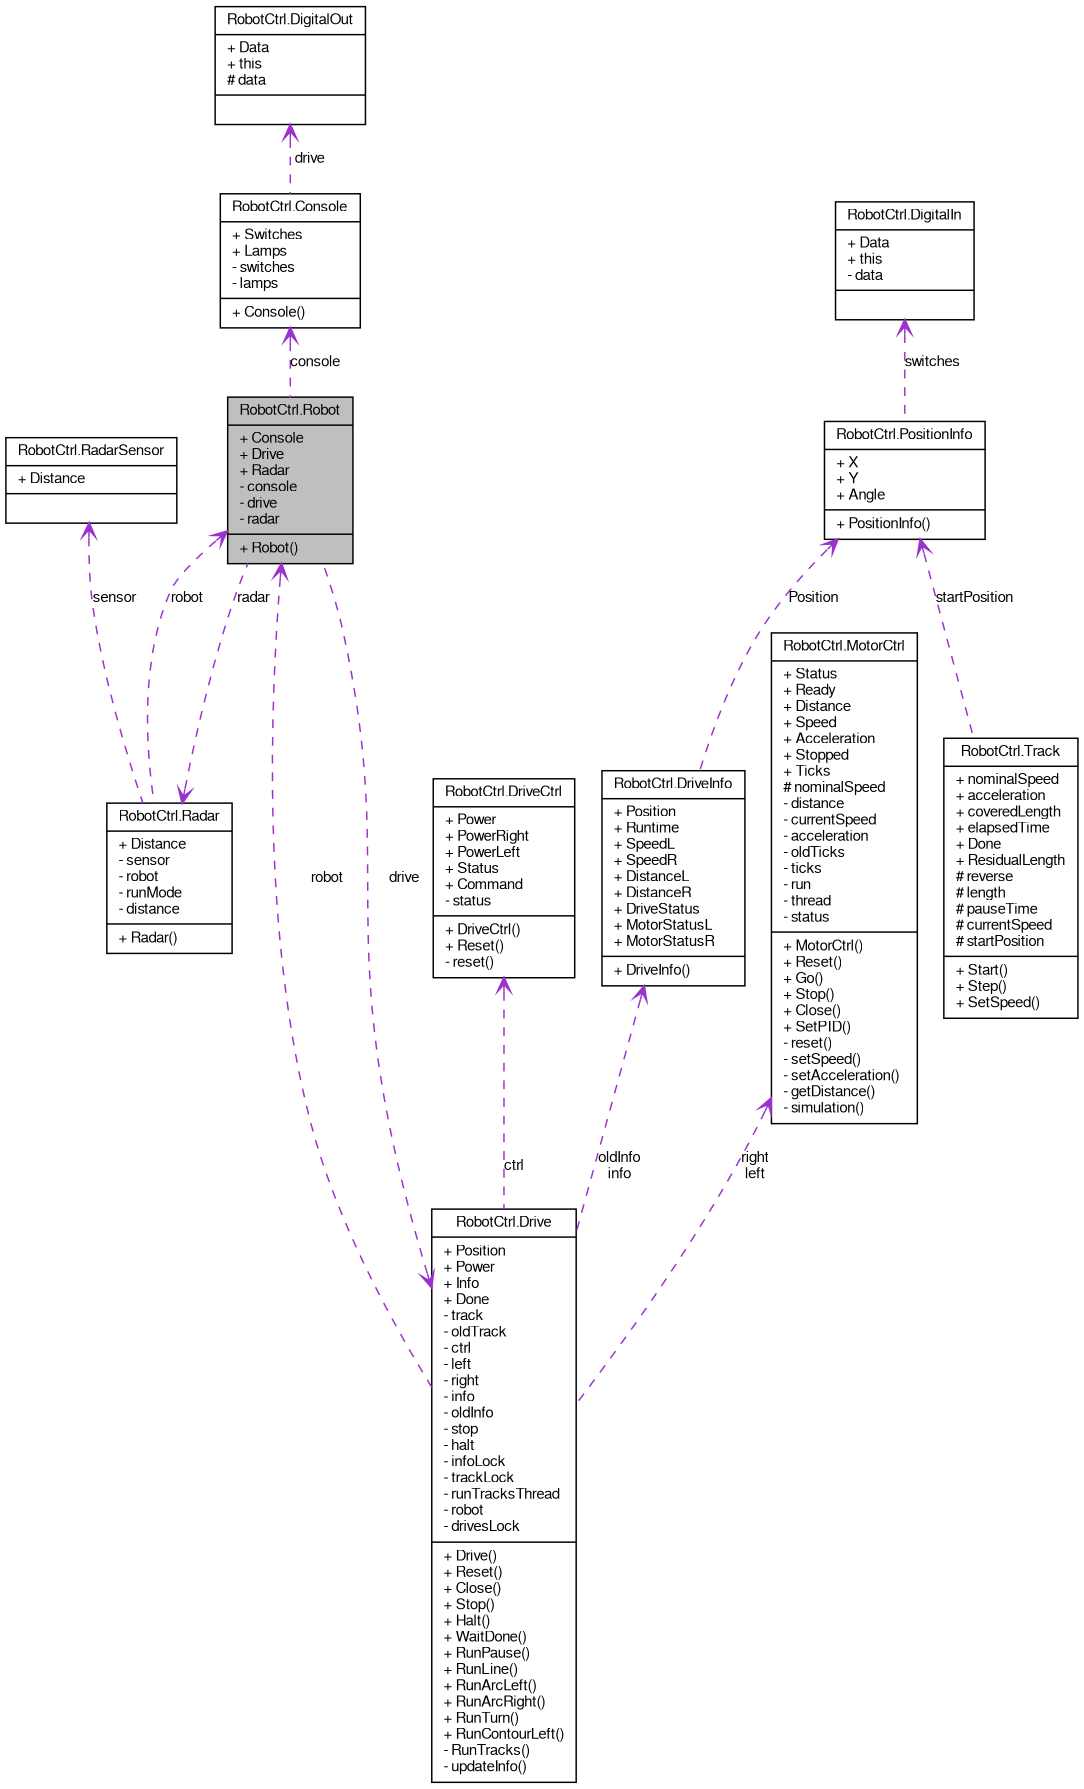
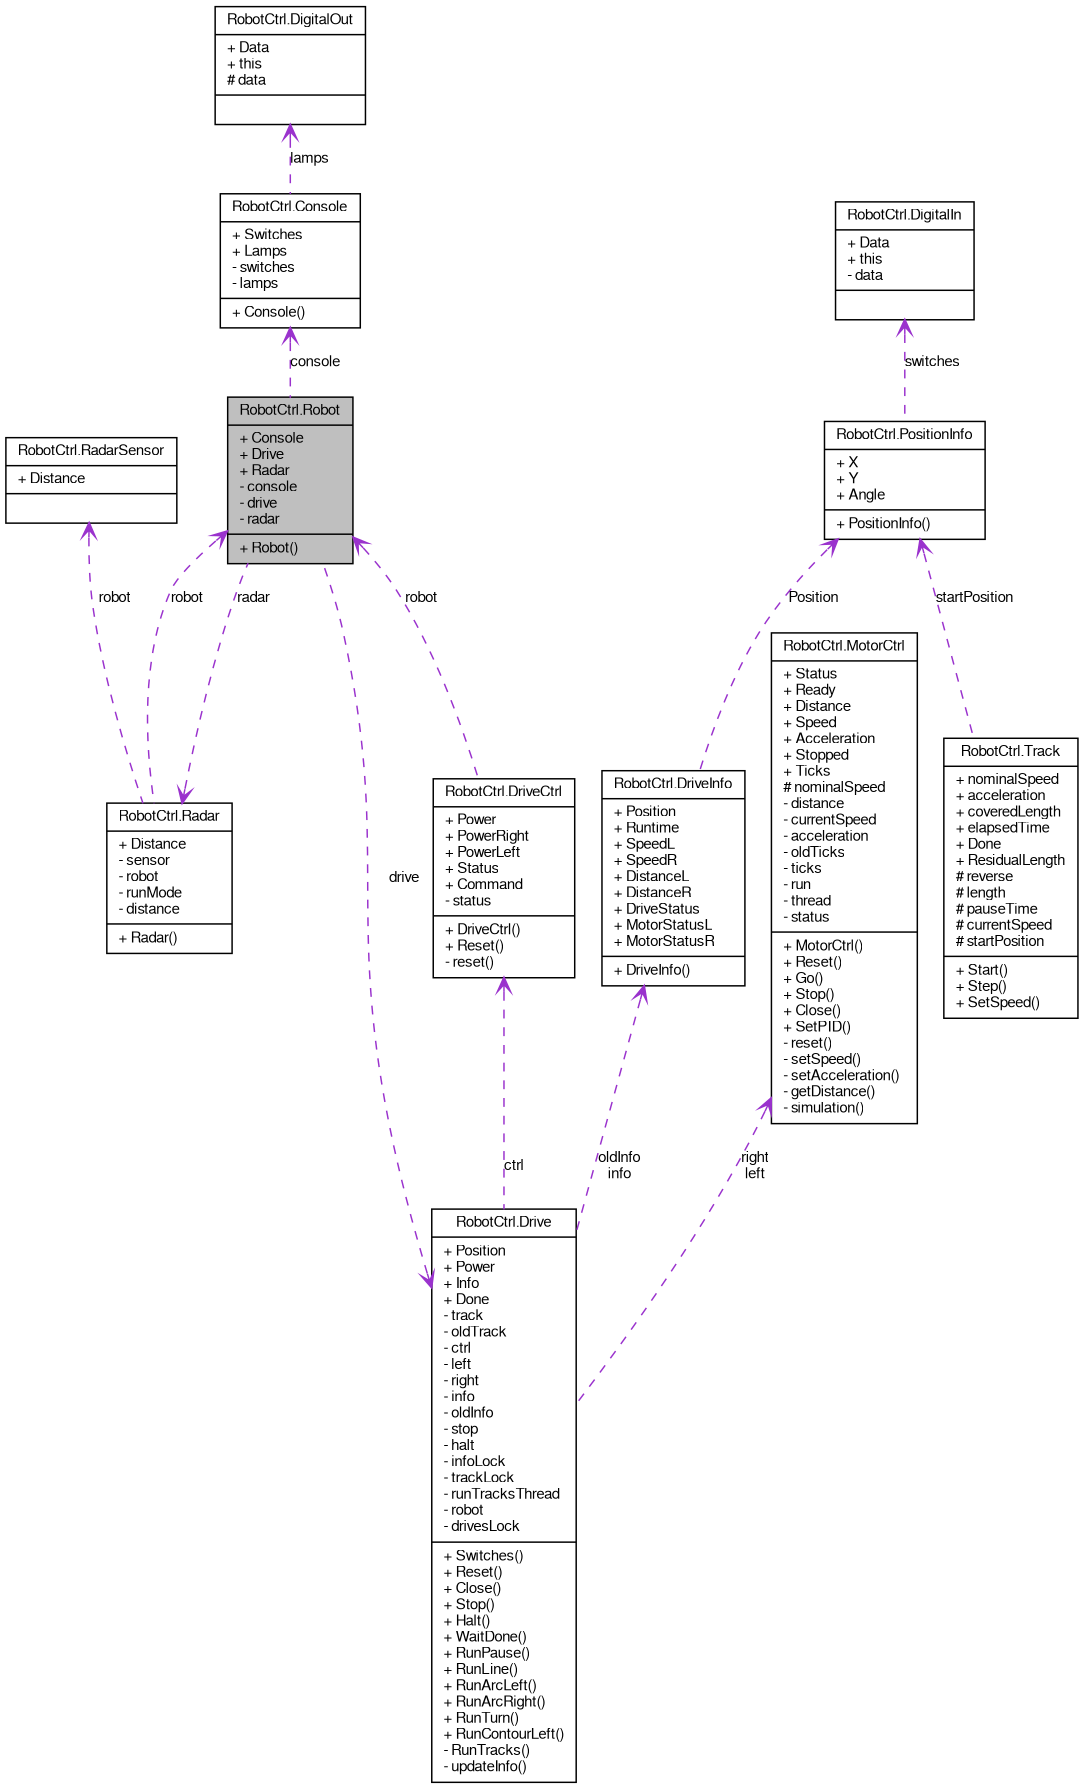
(310, 159) -> (310, 159)
(115, 598) -> (115, 598)
(287, 997) -> (433, 657)
(471, 1556) -> (484, 1556)
